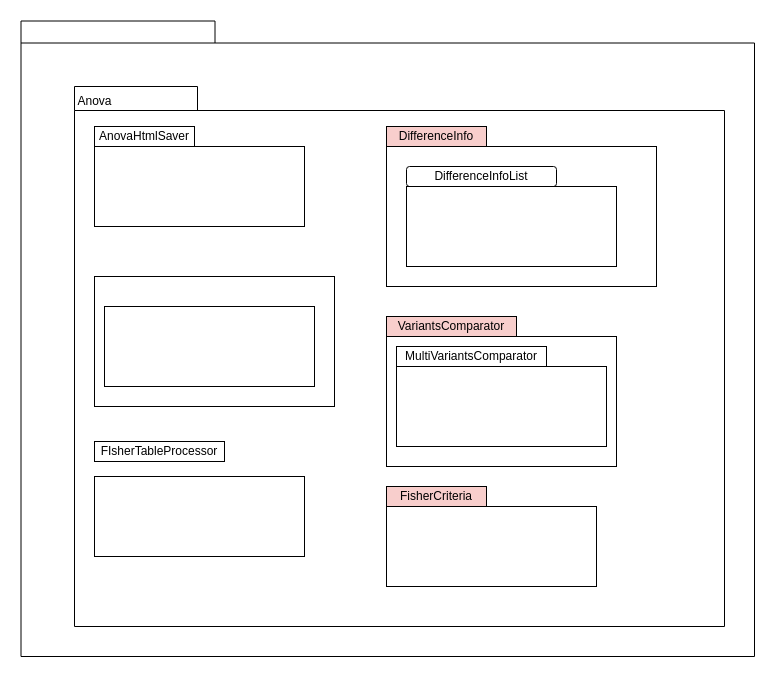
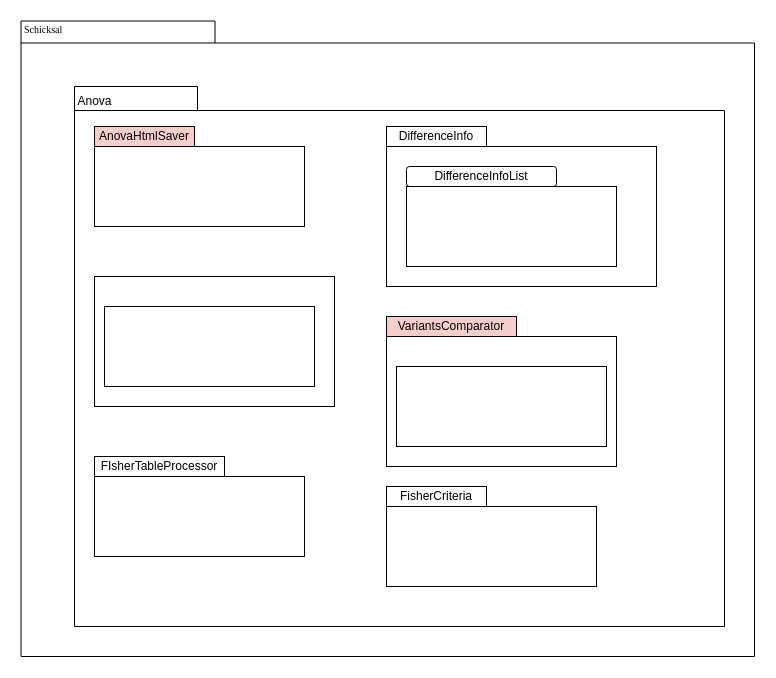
none -> (87, 31)
(145, 137) -> (145, 137)
(437, 137) -> (437, 137)
(472, 357) -> none
(160, 452) -> (160, 467)
(437, 497) -> (437, 497)
